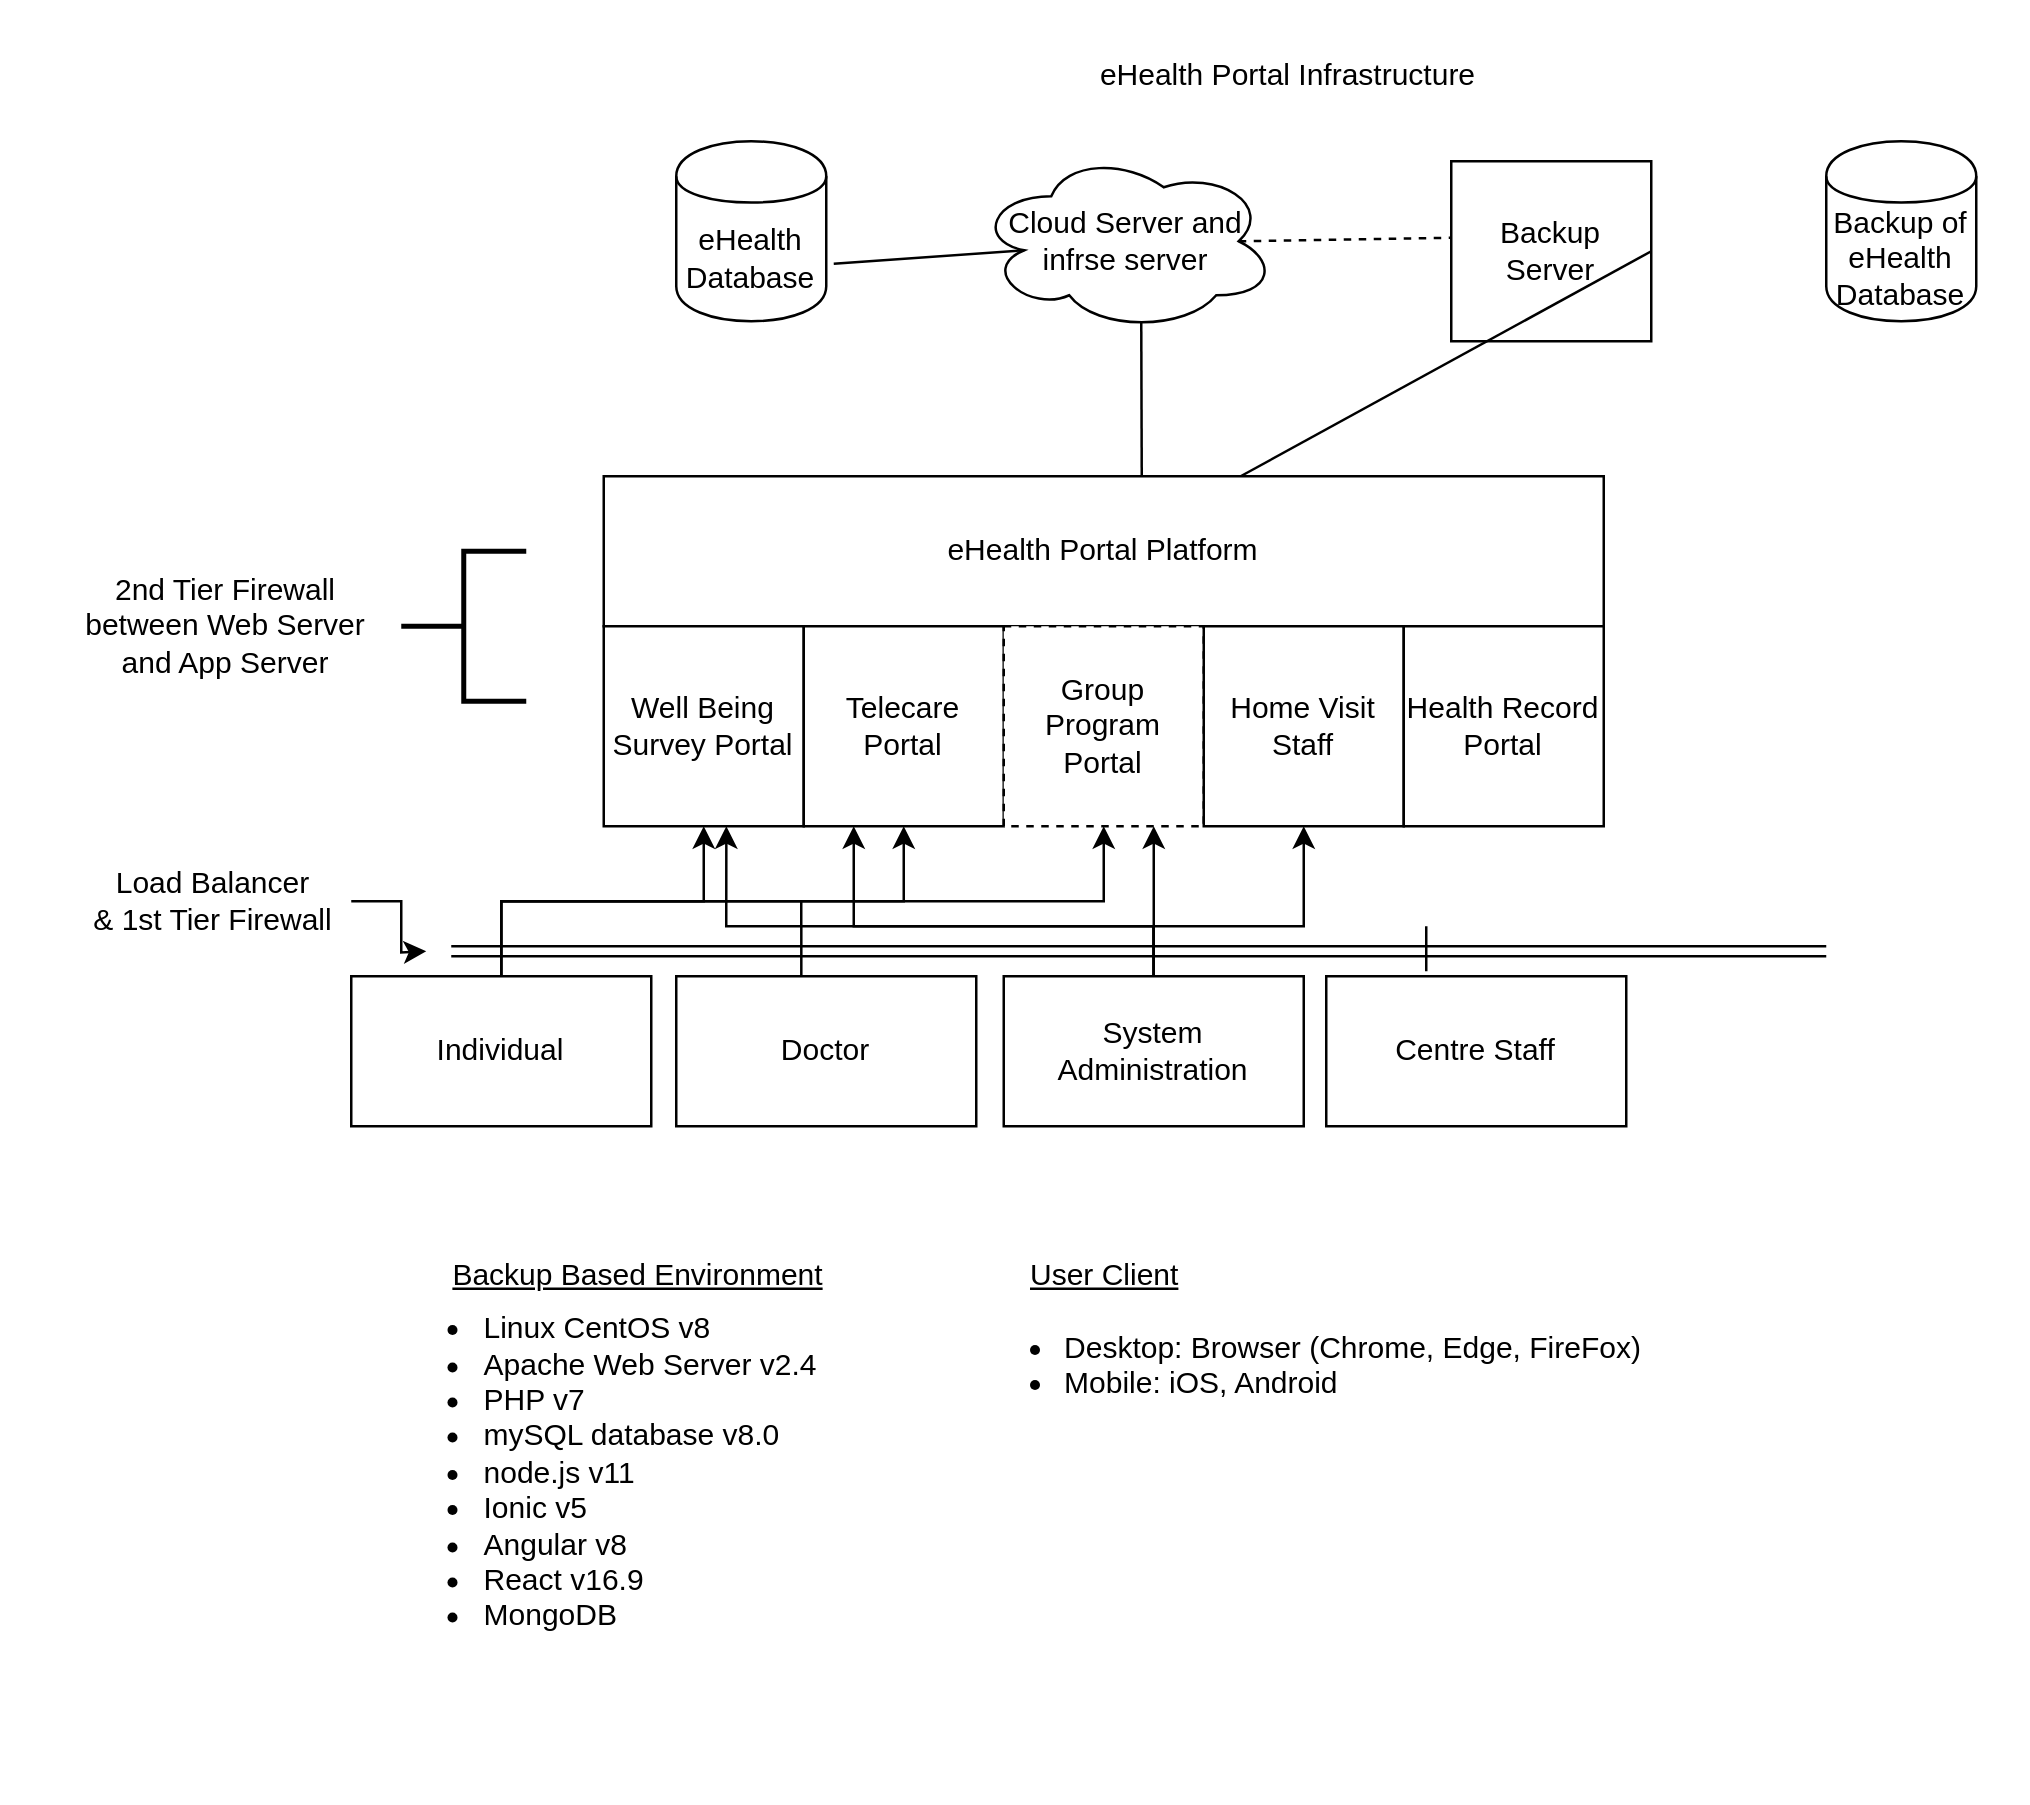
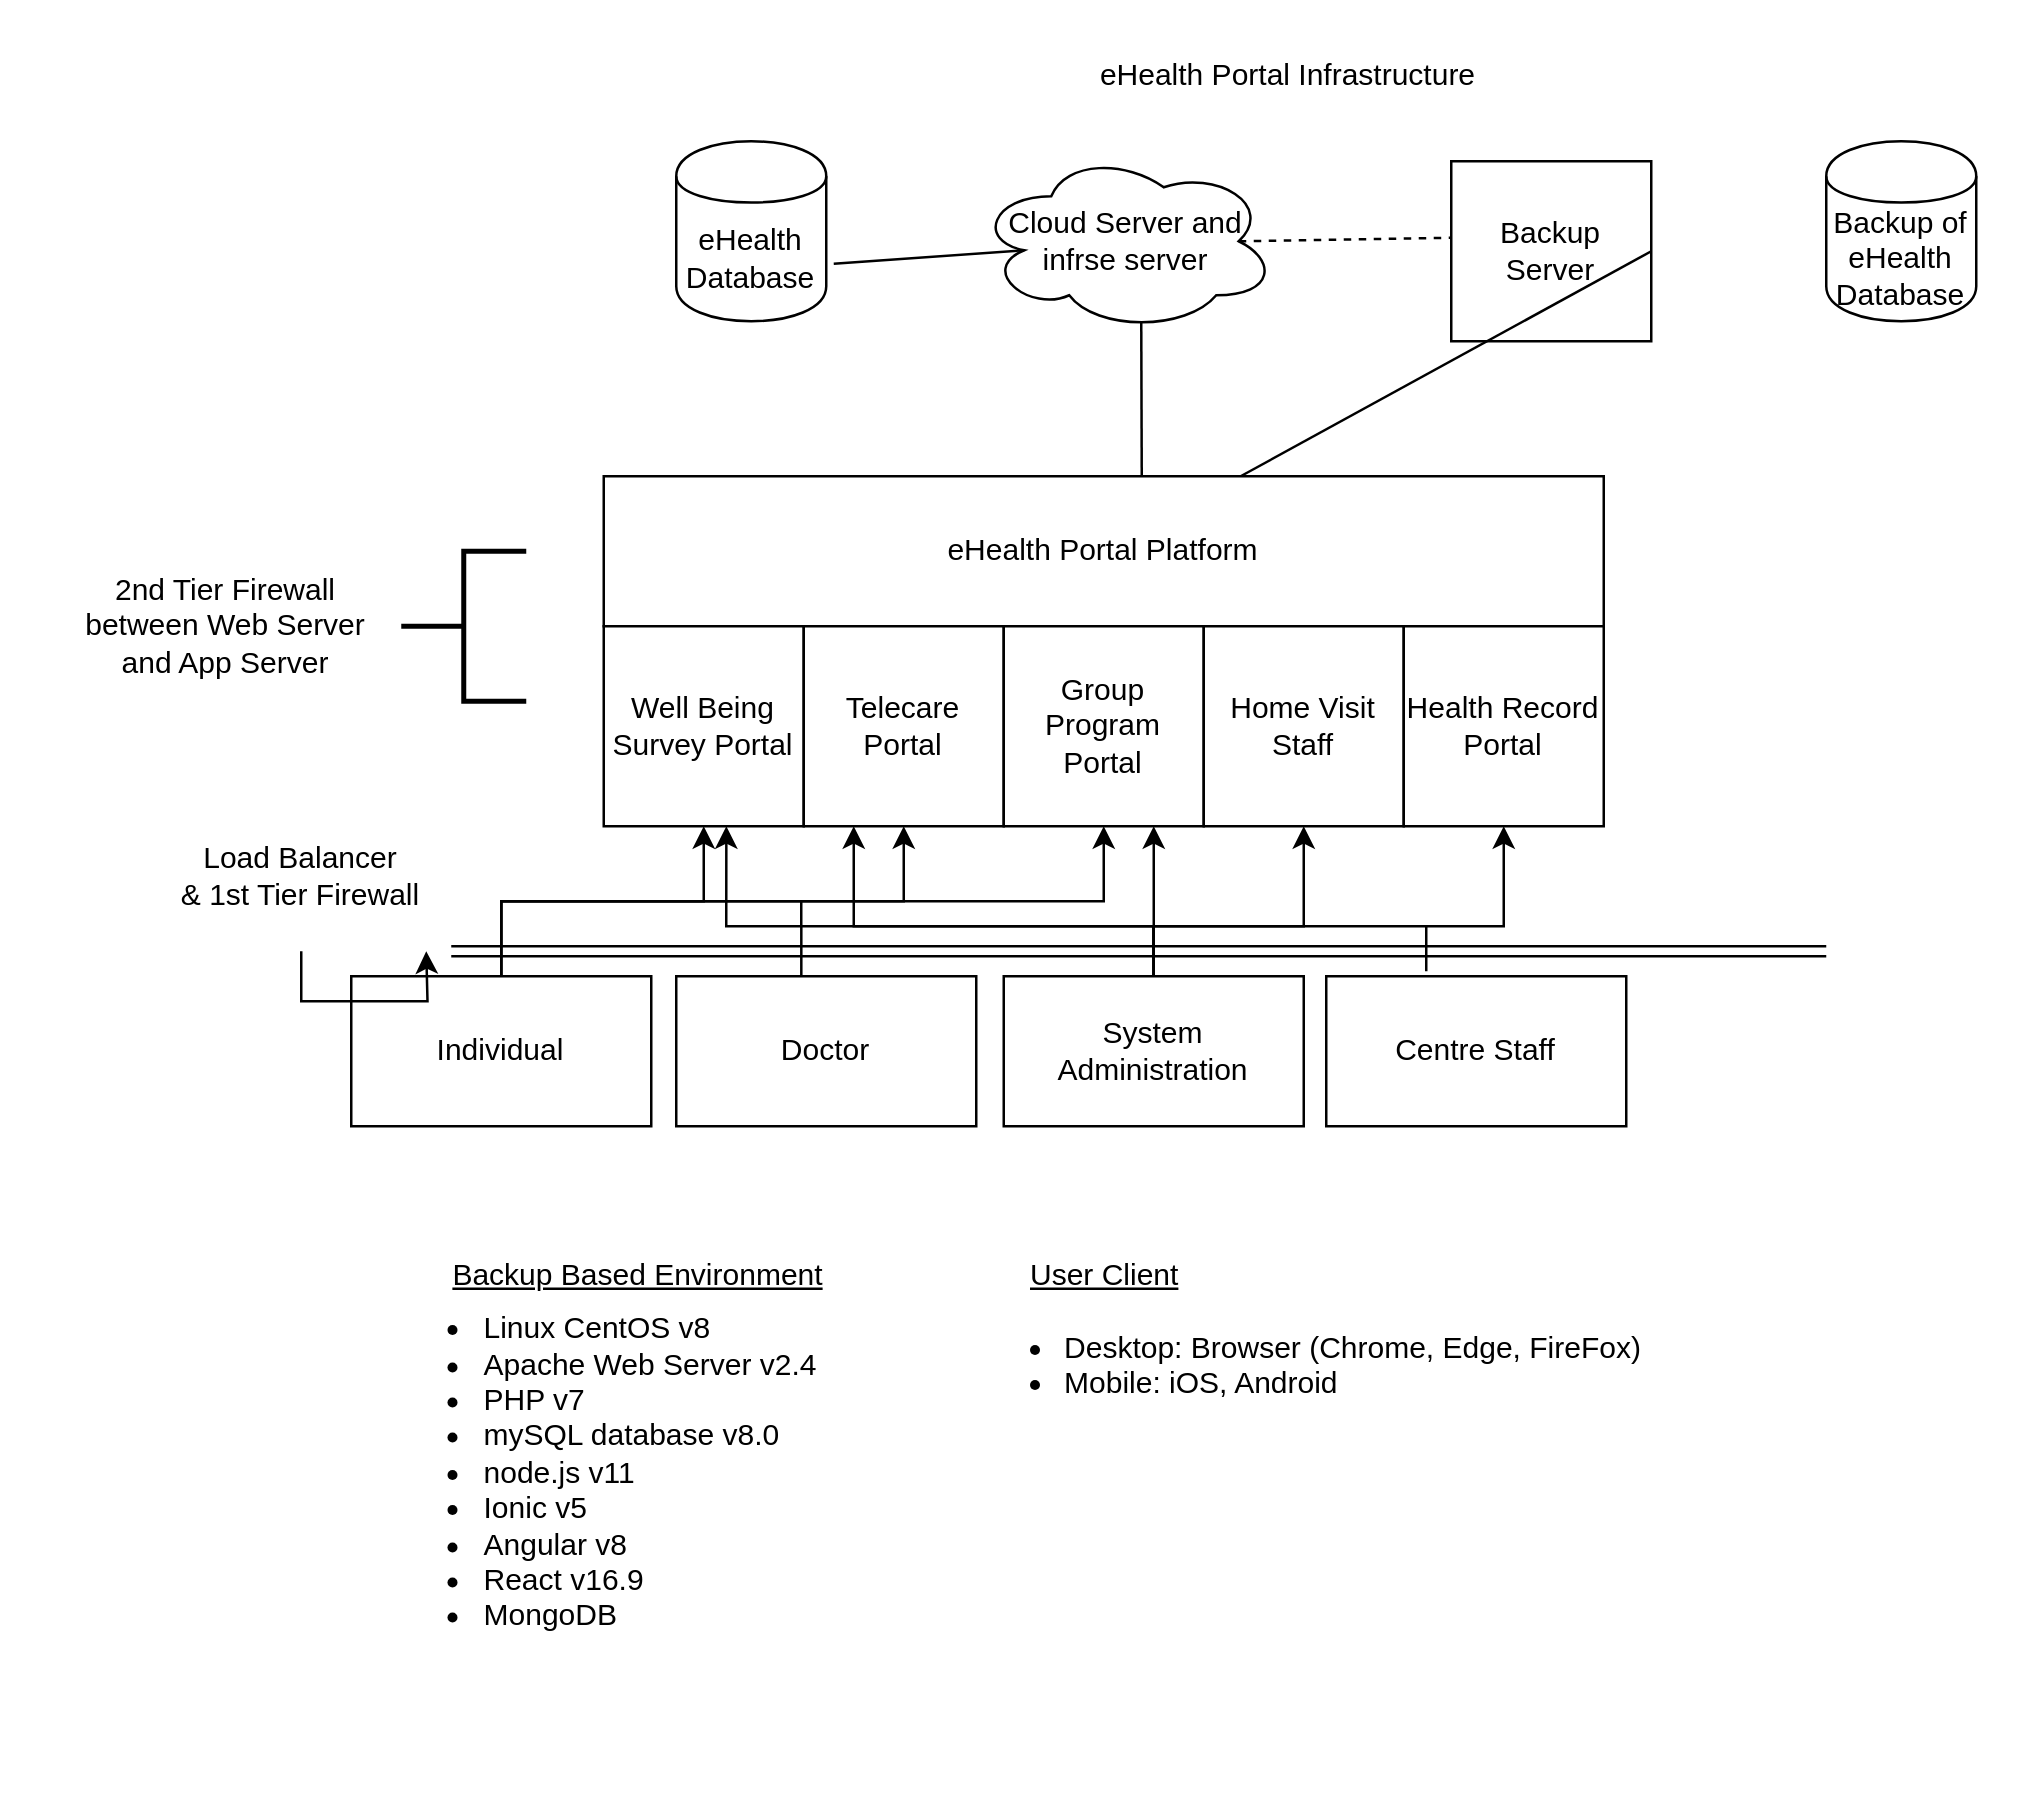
(1104, 726) -> (1104, 726)
(214, 901) -> (301, 876)
none -> (1504, 921)
